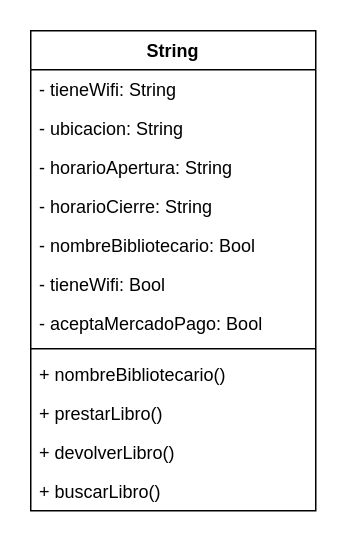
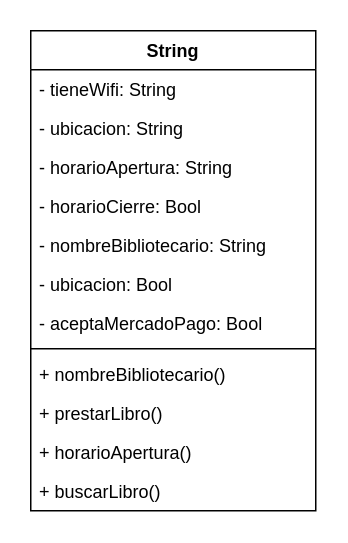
(142, 208) -> (132, 208)
(157, 247) -> (167, 247)
(109, 286) -> (111, 286)
(118, 454) -> (131, 454)
